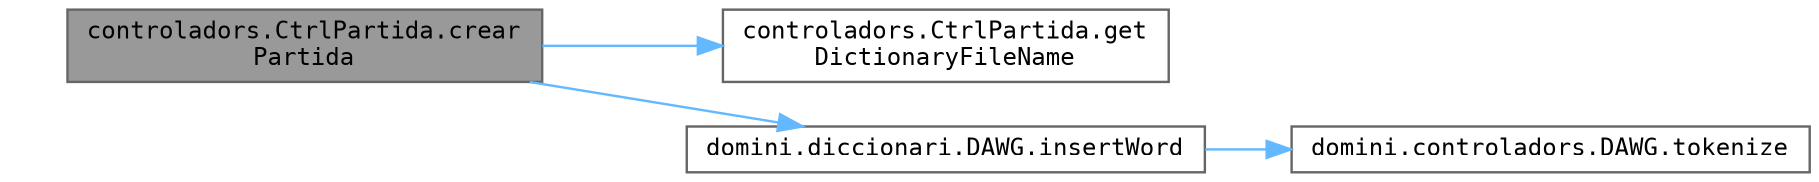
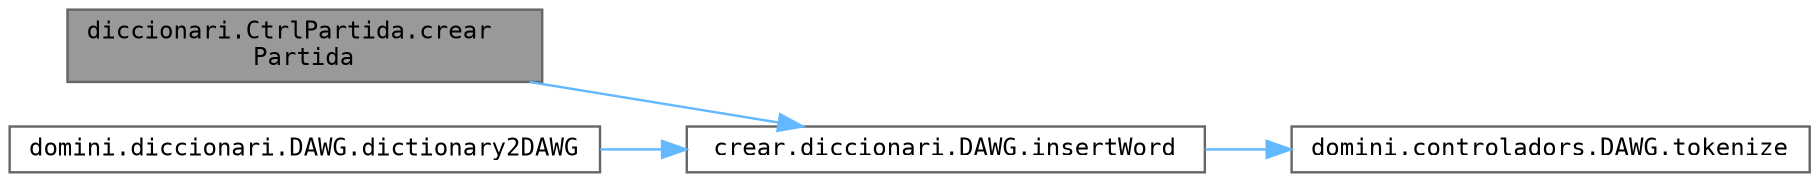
(305, 46) -> (305, 46)
(946, 46) -> none
none -> (305, 149)
(946, 149) -> (946, 149)
